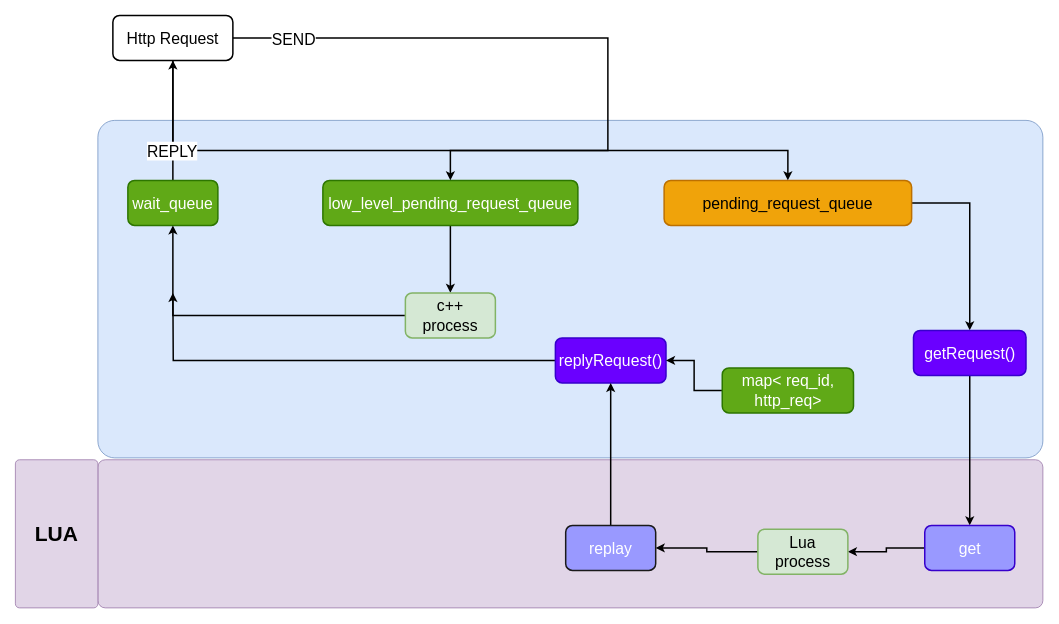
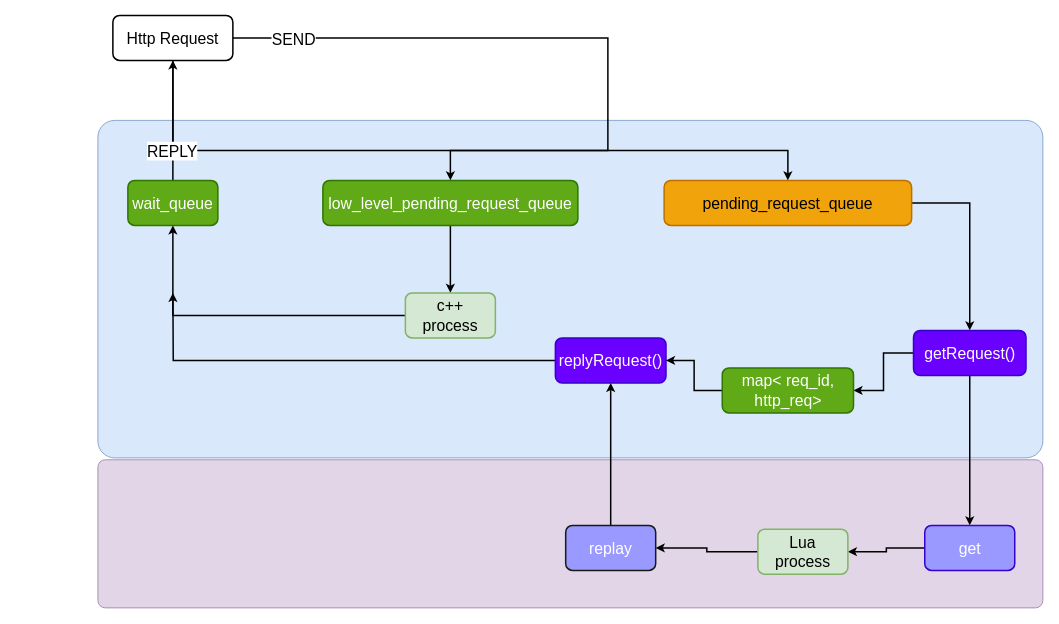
none -> (884, 368)
(57, 534) -> none
